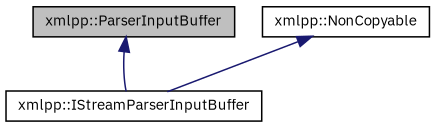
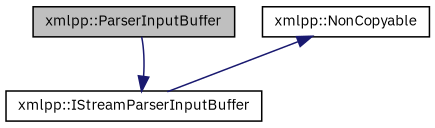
(124, 72) -> (144, 57)
